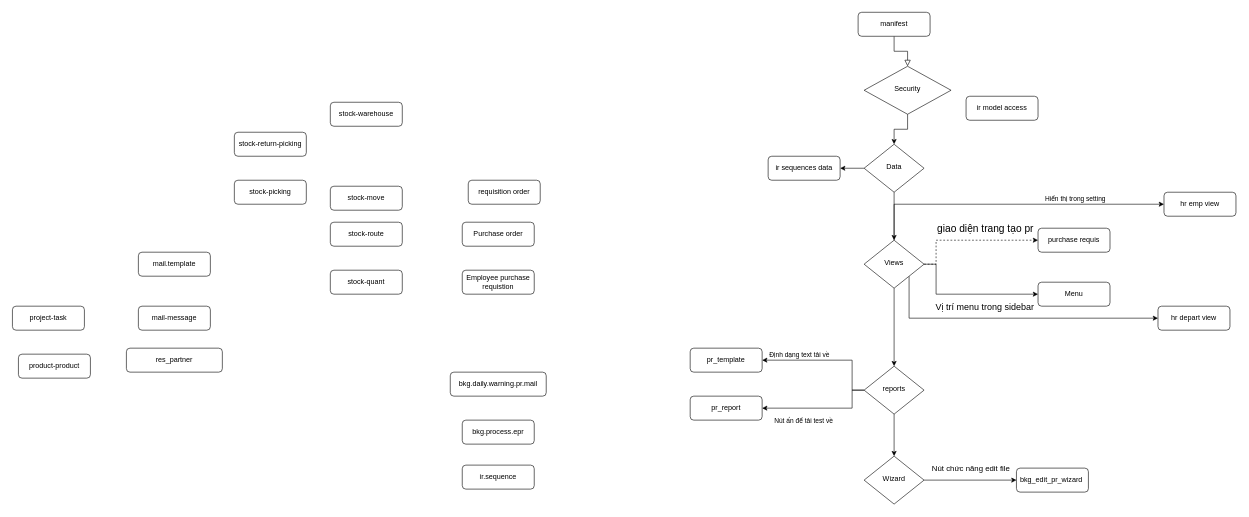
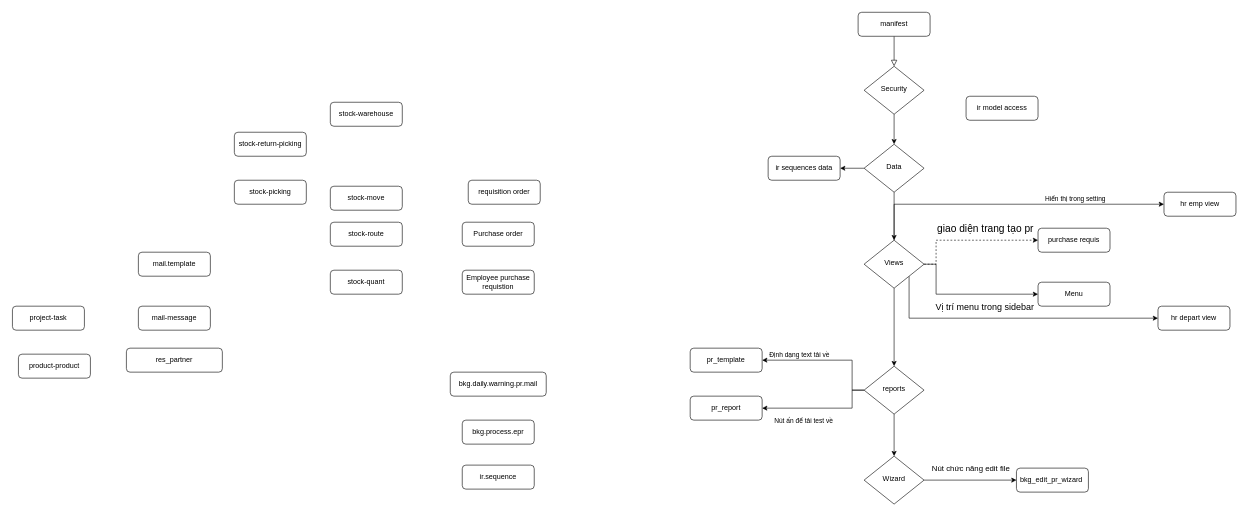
(908, 90) -> (894, 90)
